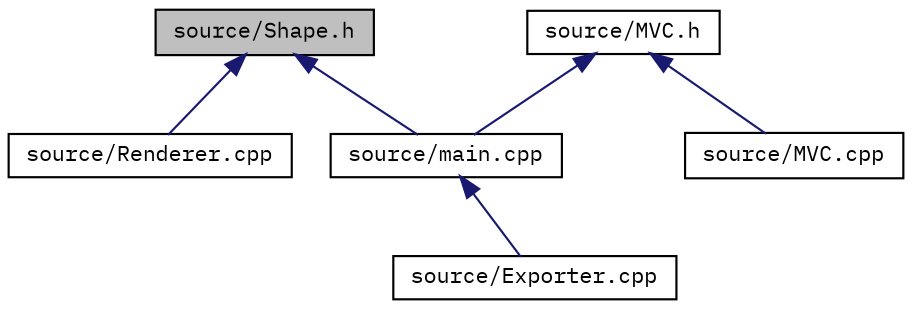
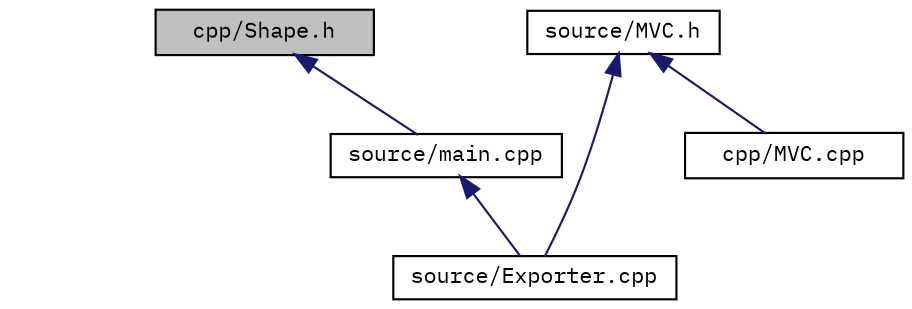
(265, 32) -> (265, 32)
(526, 100) -> (584, 168)
(150, 156) -> none
(794, 156) -> (794, 156)
